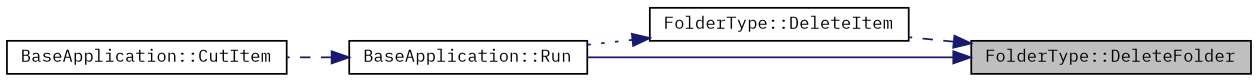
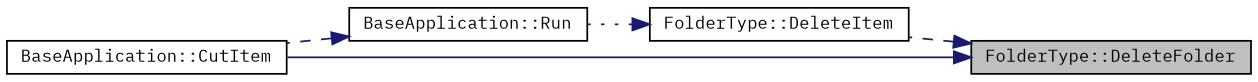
(770, 57) -> (621, 57)
